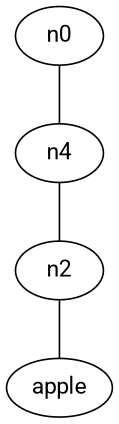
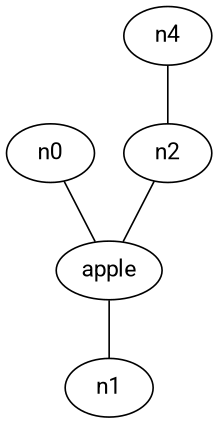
(59, 95) -> (80, 211)
none -> (109, 388)
